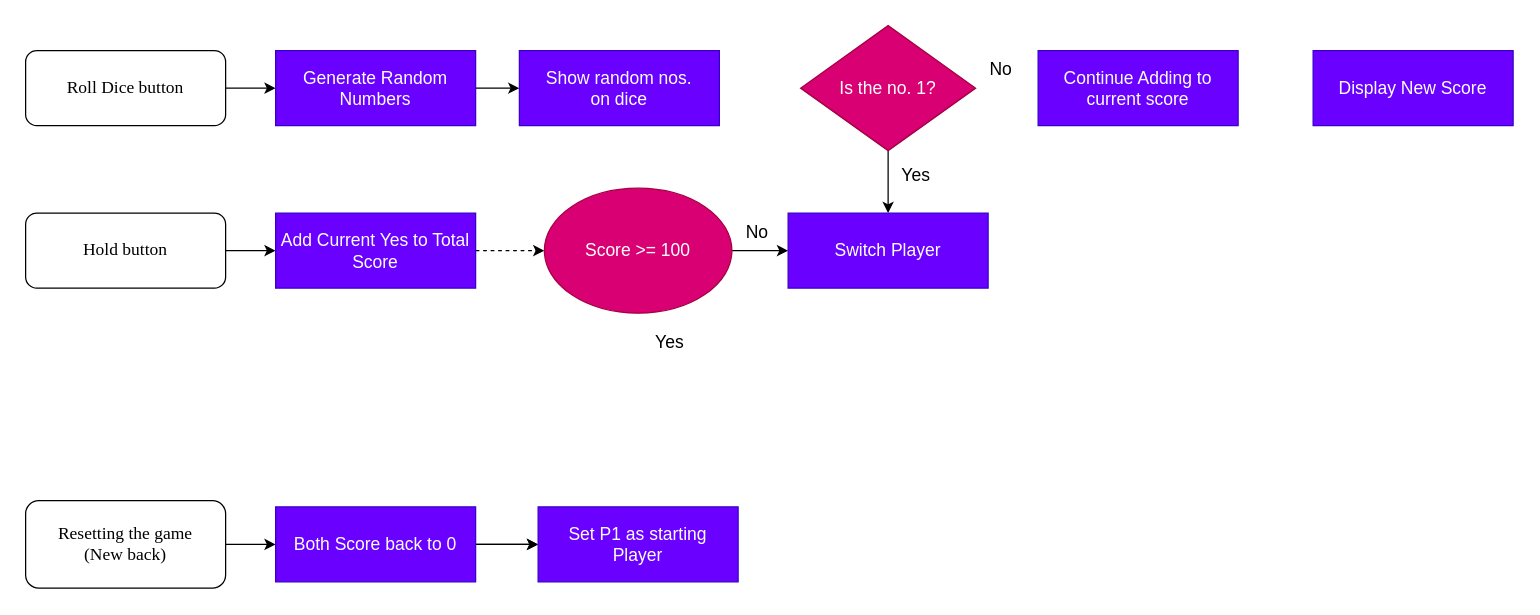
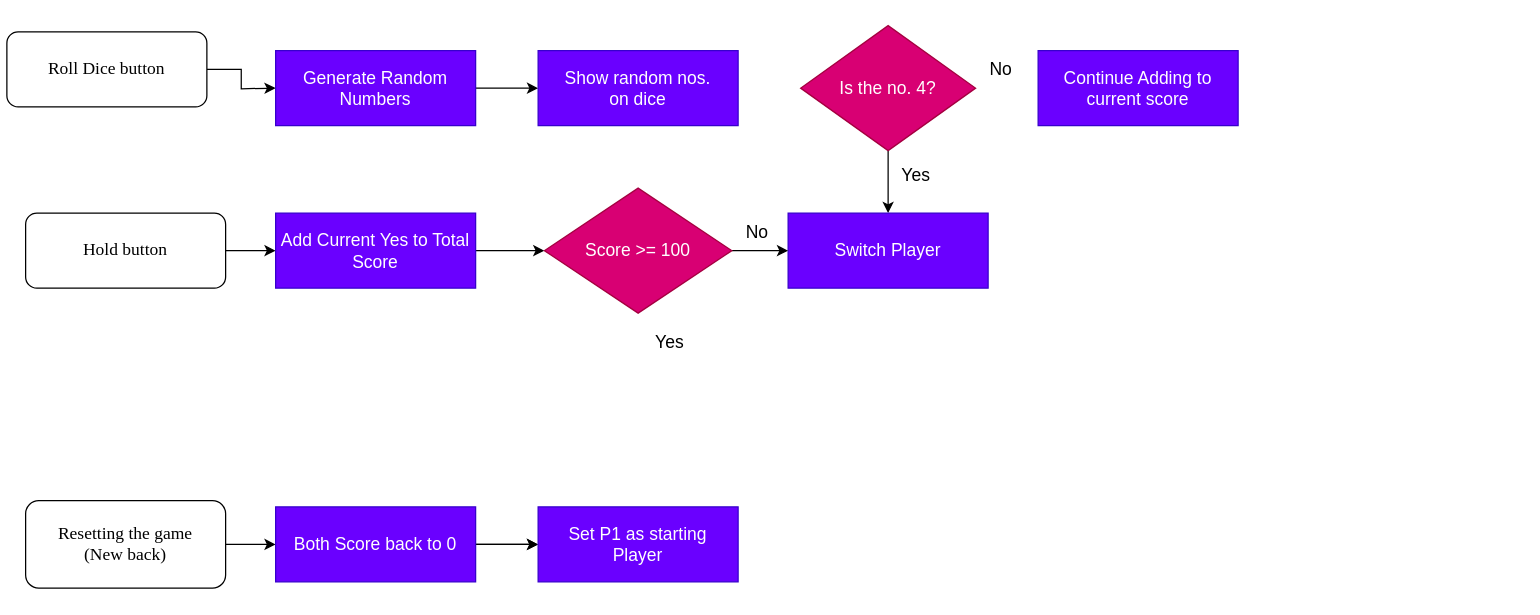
(126, 88) -> (107, 69)
(619, 88) -> (638, 88)
(888, 88) -> (888, 88)
(1413, 88) -> none
(506, 251) -> (506, 251)
(638, 251) -> (638, 251)
